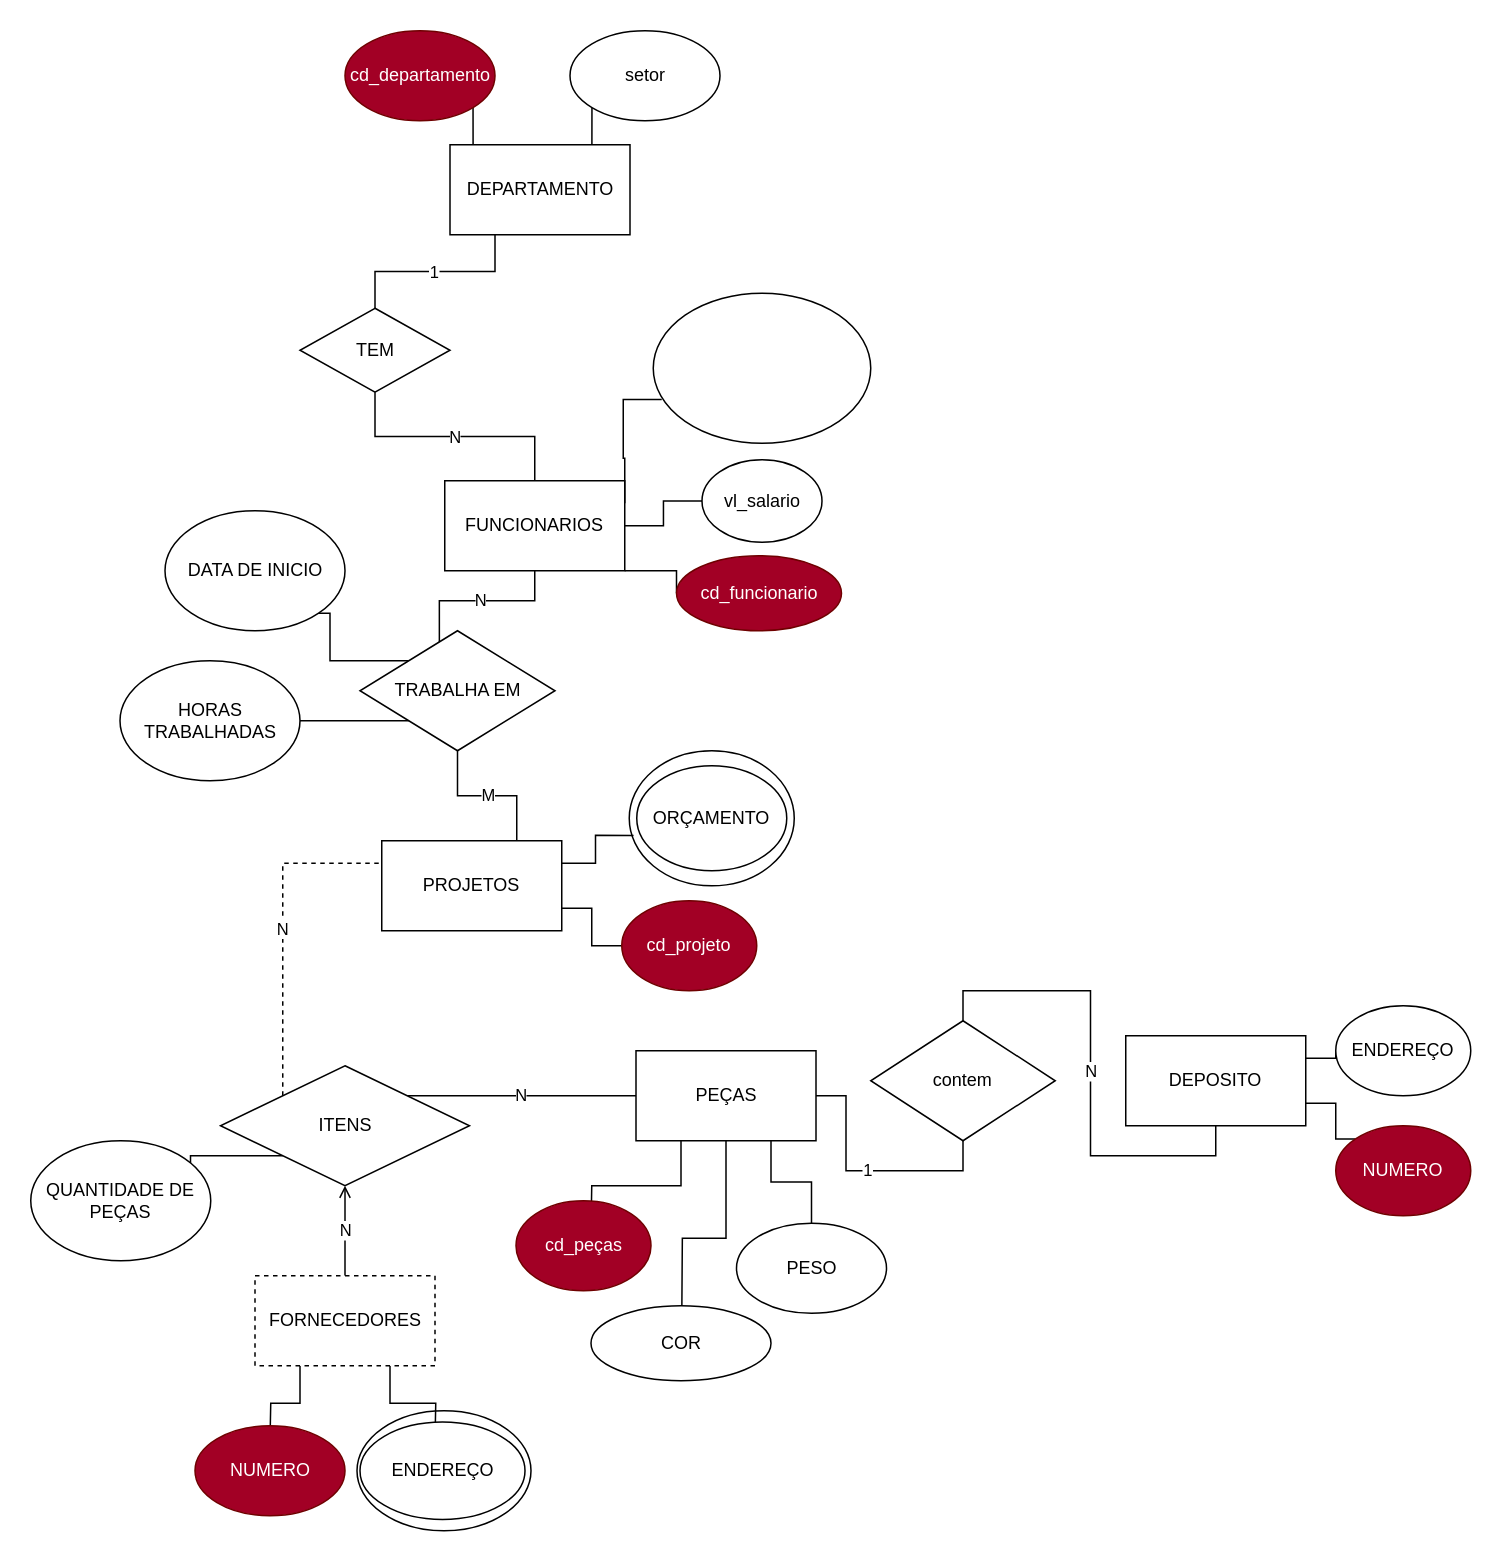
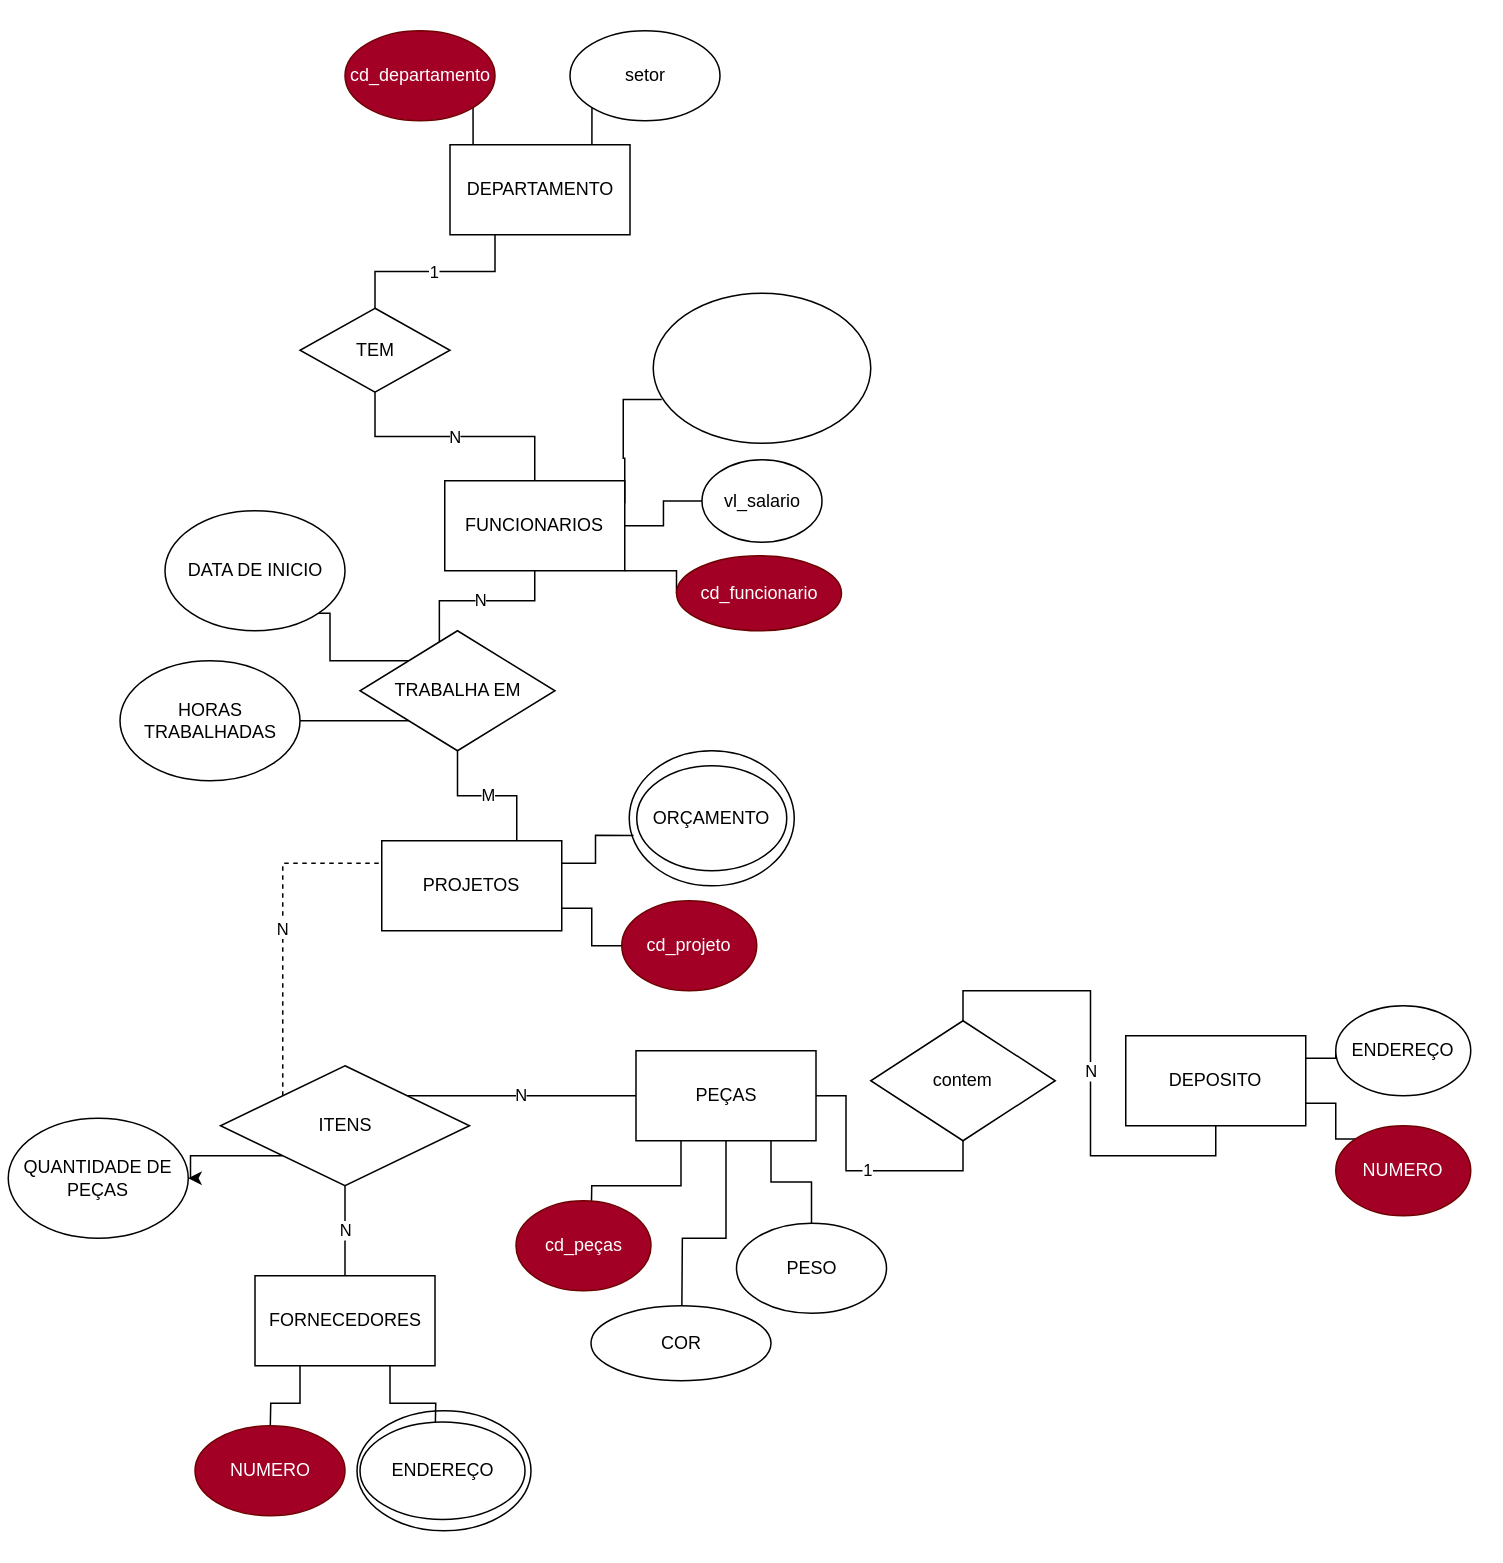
(345, 1192) -> (345, 1191)
(121, 1201) -> (98, 1178)
(345, 1321) -> (345, 1321)
